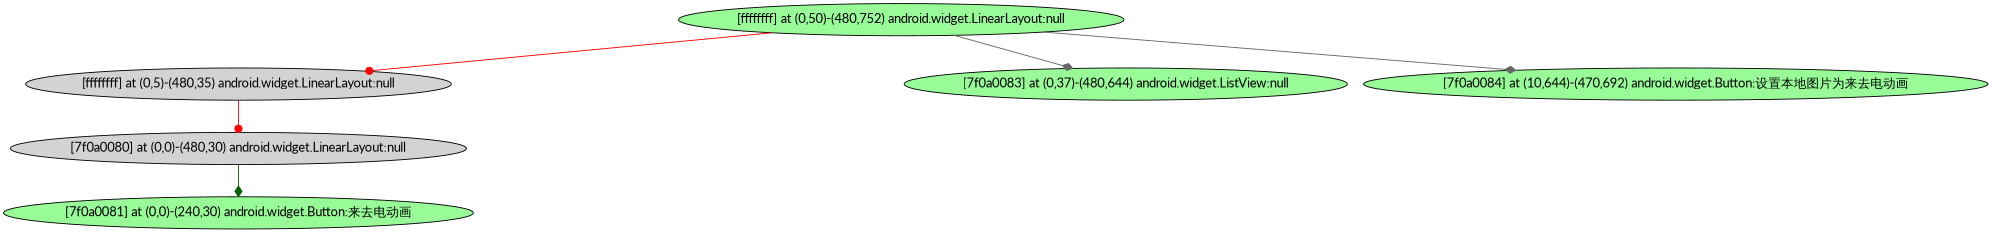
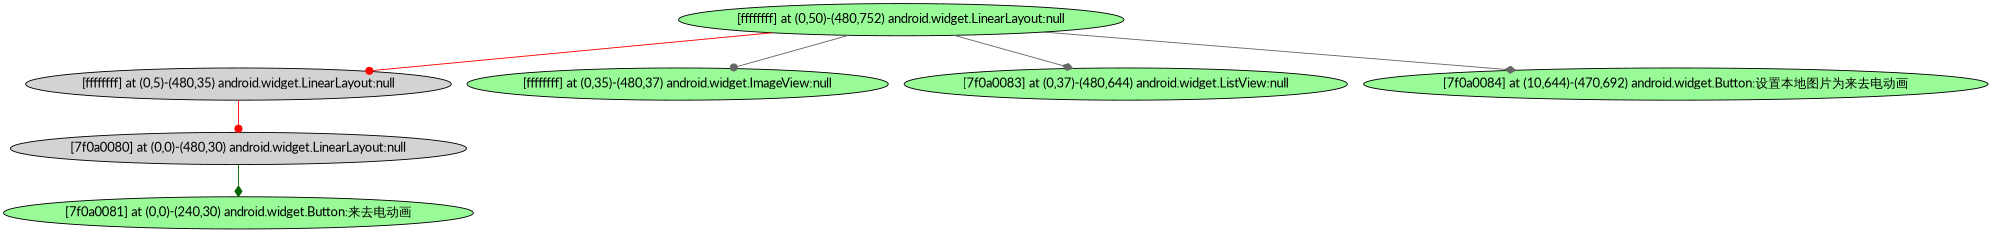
none -> (678, 84)
